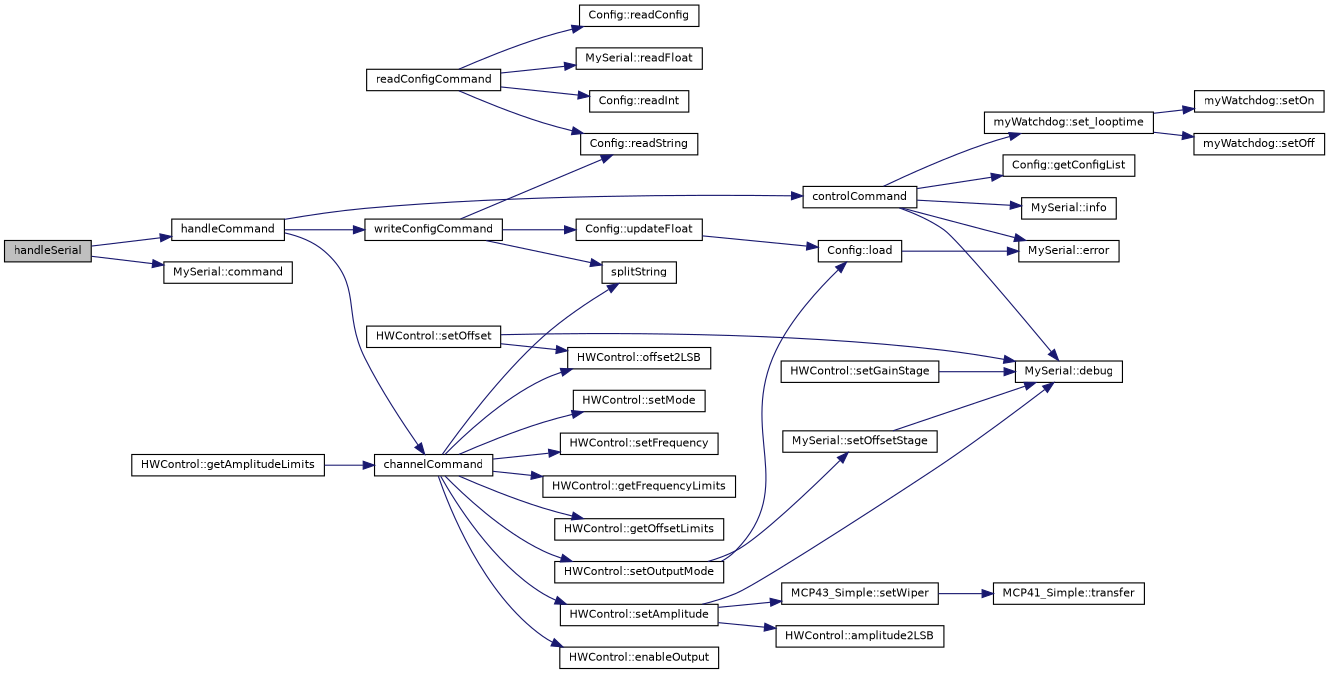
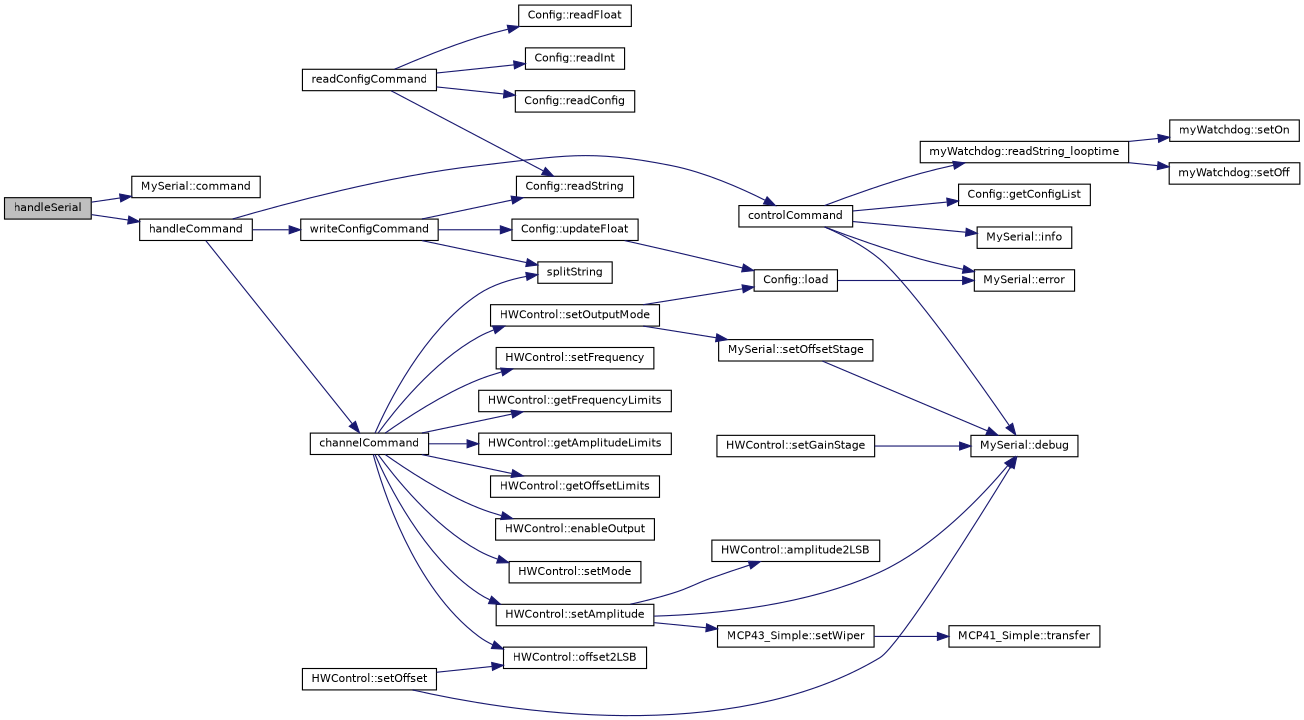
(639, 59) -> (575, 16)
(1069, 123) -> (1024, 152)
(344, 465) -> (448, 444)
